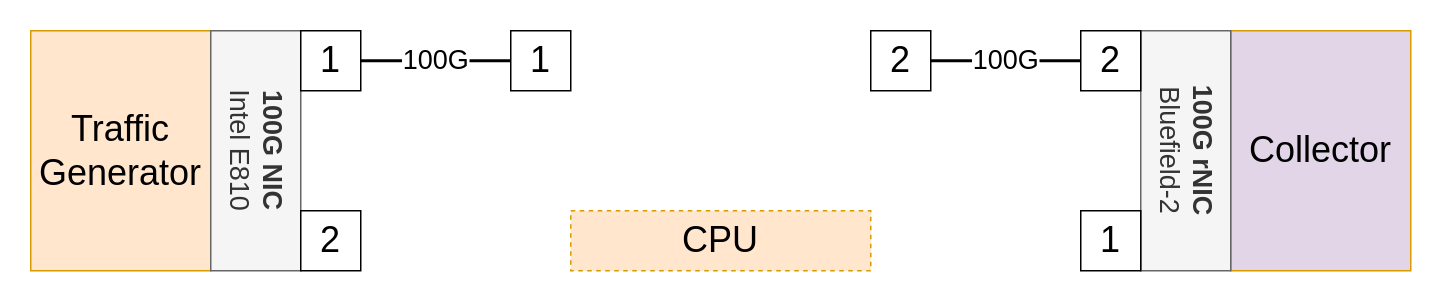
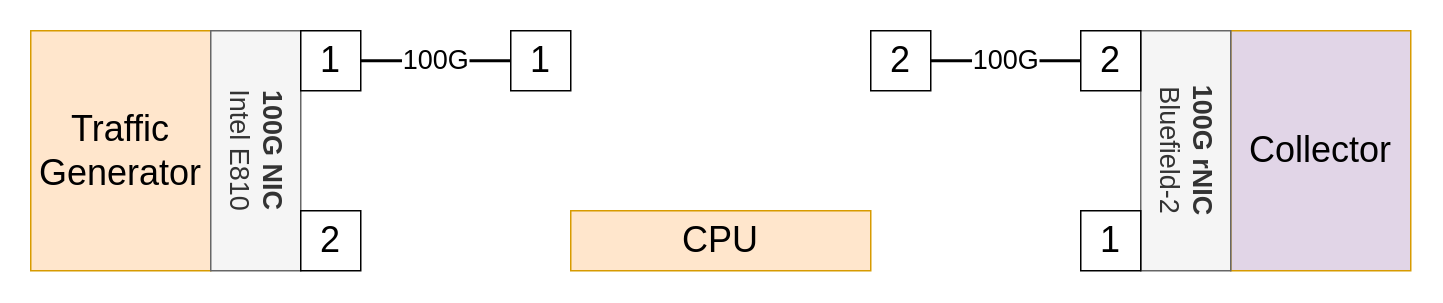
(721, 241) -> (721, 241)
